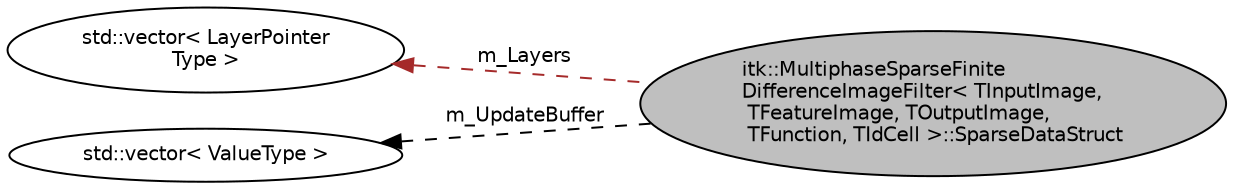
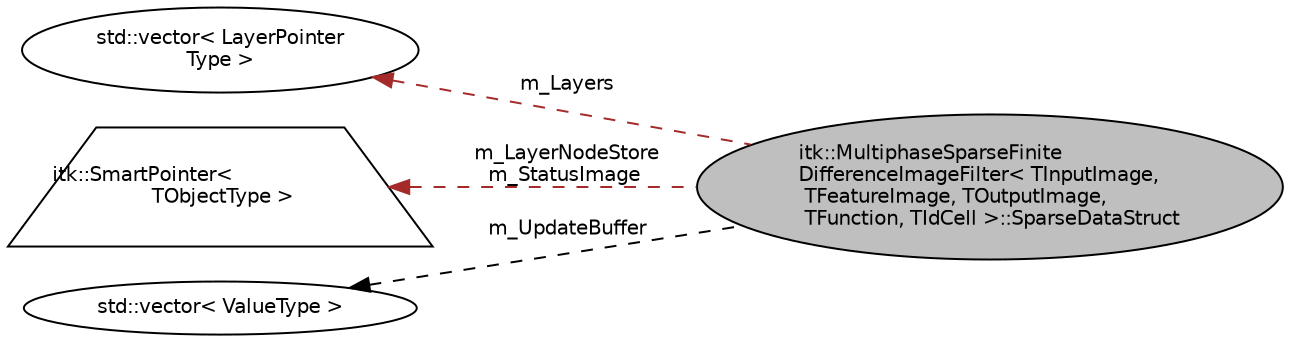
none -> (220, 187)
